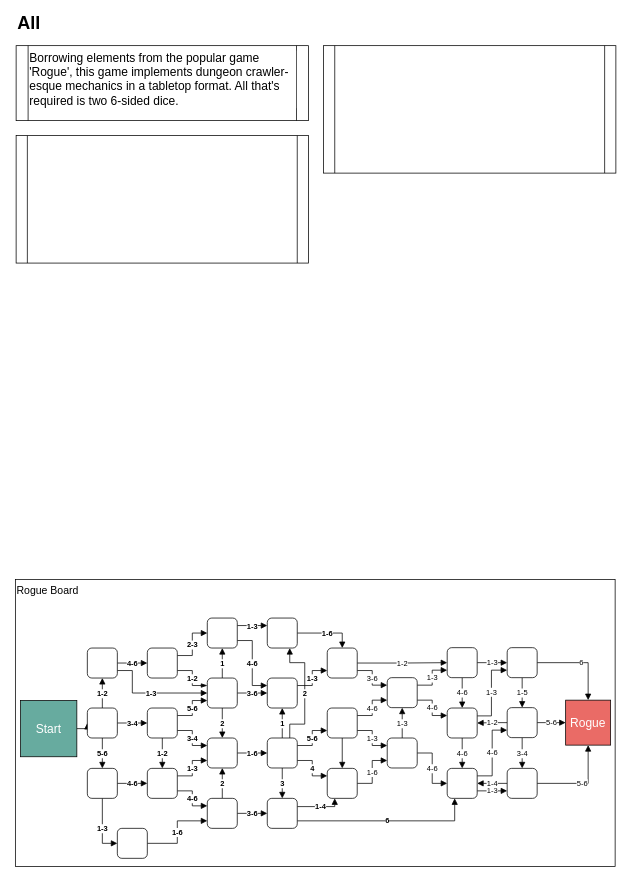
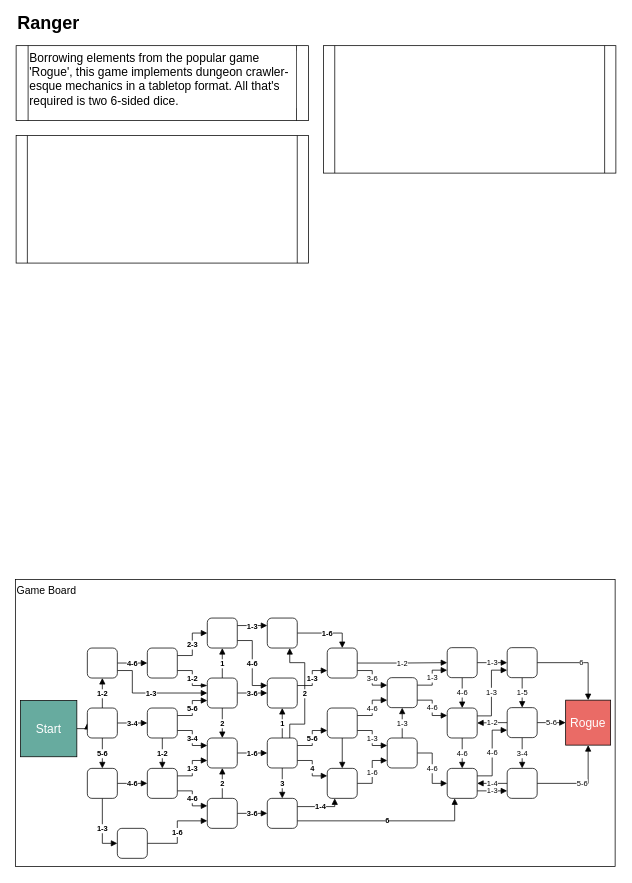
(25, 23) -> (38, 23)
(48, 591) -> (45, 591)
